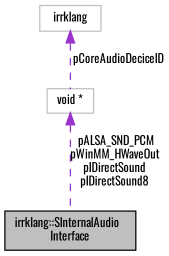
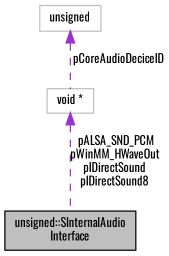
(70, 18) -> (70, 18)
(70, 231) -> (70, 231)
